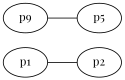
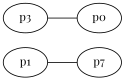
(25, 18) -> (25, 18)
(99, 18) -> (99, 18)
(99, 62) -> (99, 62)
